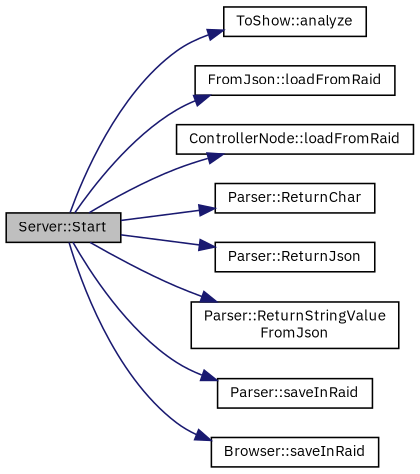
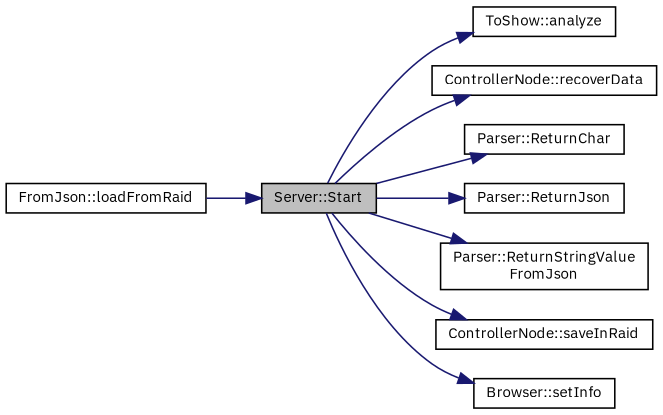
(295, 139) -> (544, 81)
(128, 149) -> (226, 198)
(295, 393) -> (544, 334)
(295, 452) -> (544, 393)
